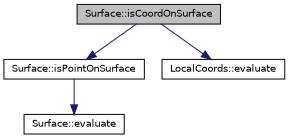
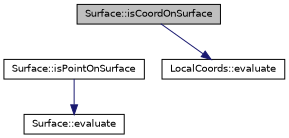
(116, 39) -> none
